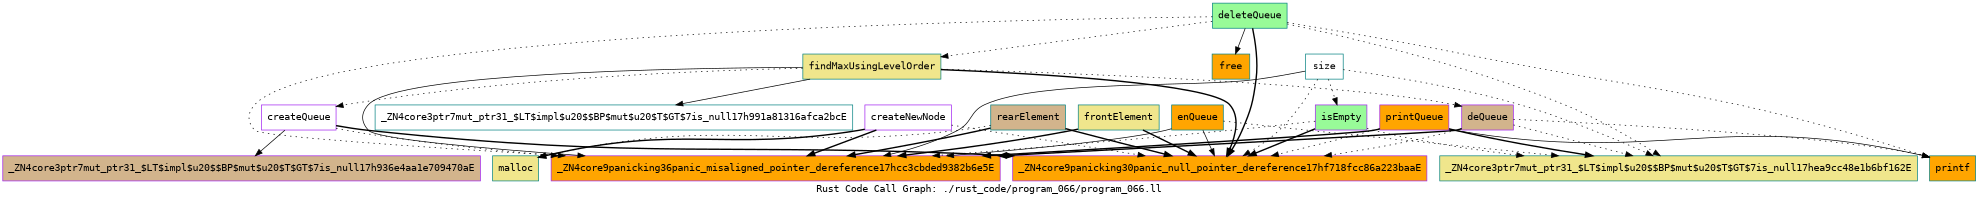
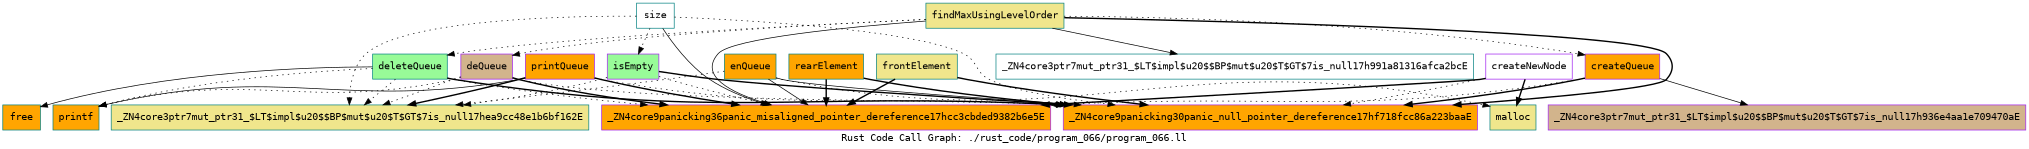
(1080, 39) -> (584, 40)
(299, 117) -> (1622, 67)
(1028, 117) -> (826, 67)
(879, 136) -> (1129, 91)
